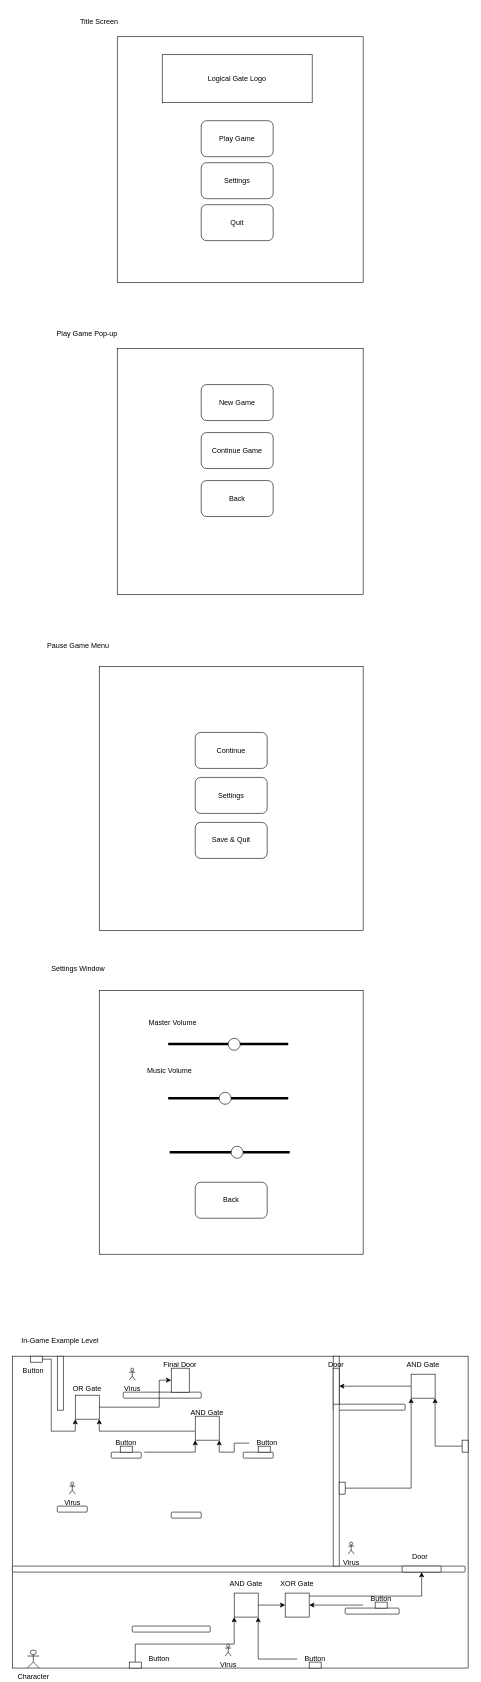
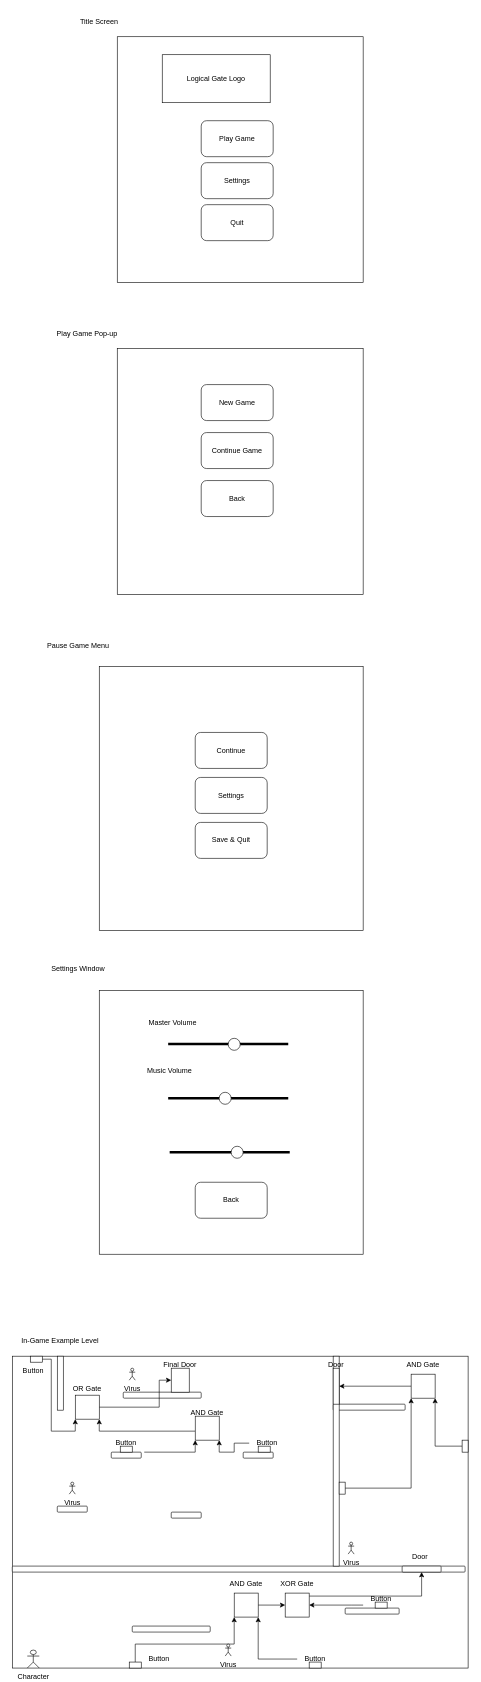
(237, 78) -> (216, 78)
